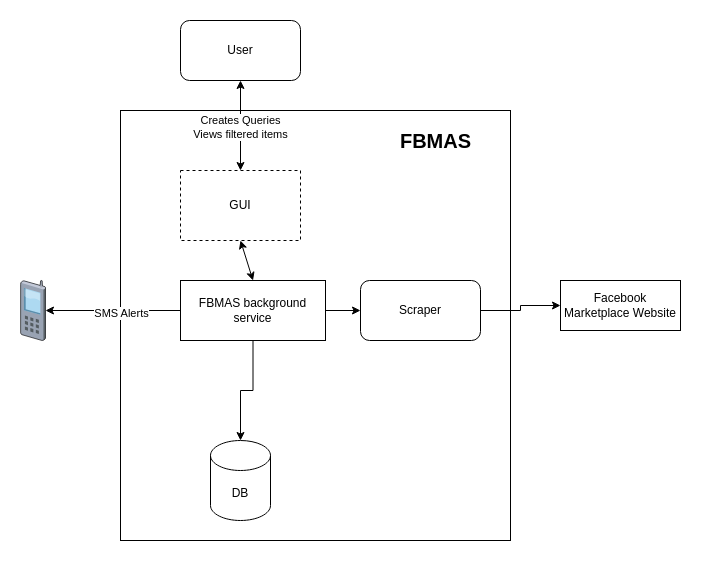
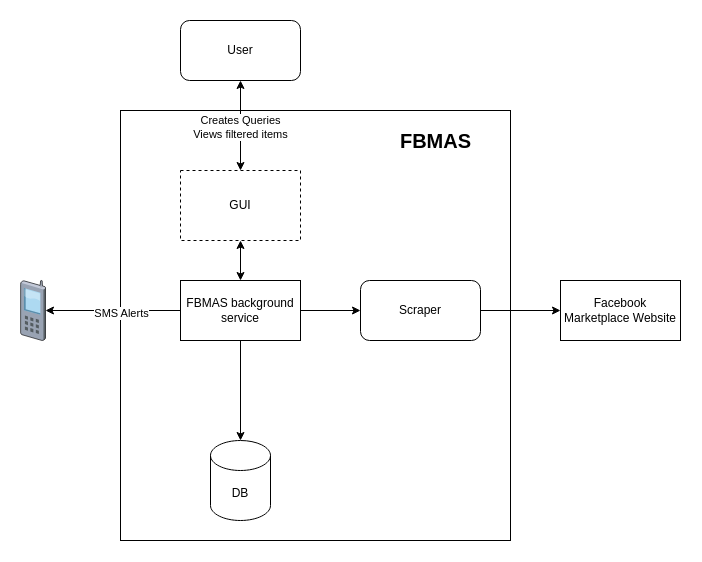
(621, 306) -> (621, 311)
(253, 311) -> (241, 311)
